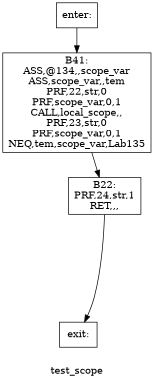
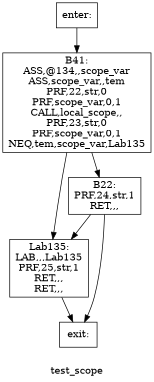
none -> (49, 268)
